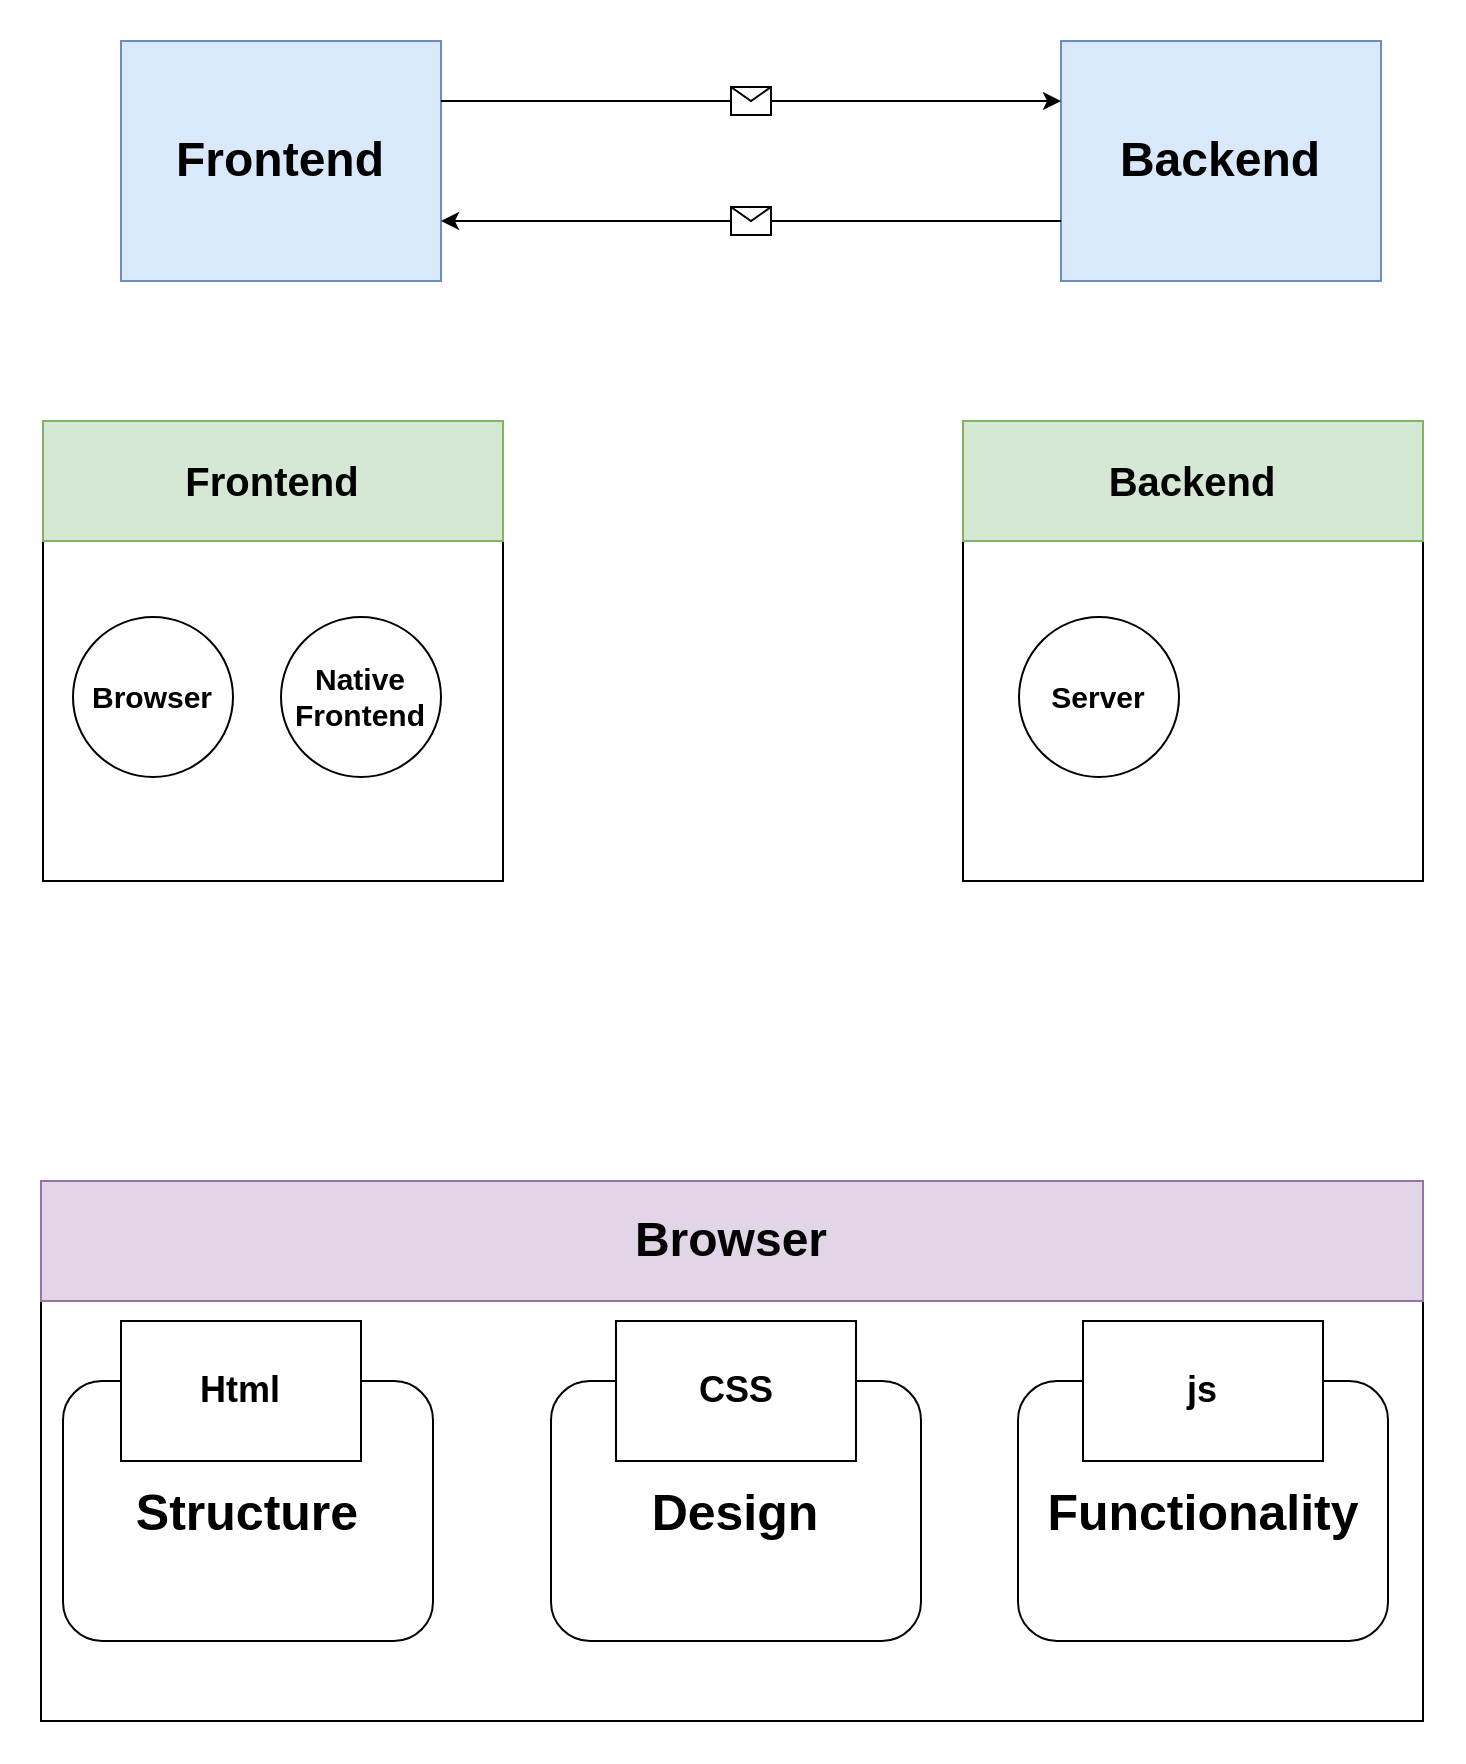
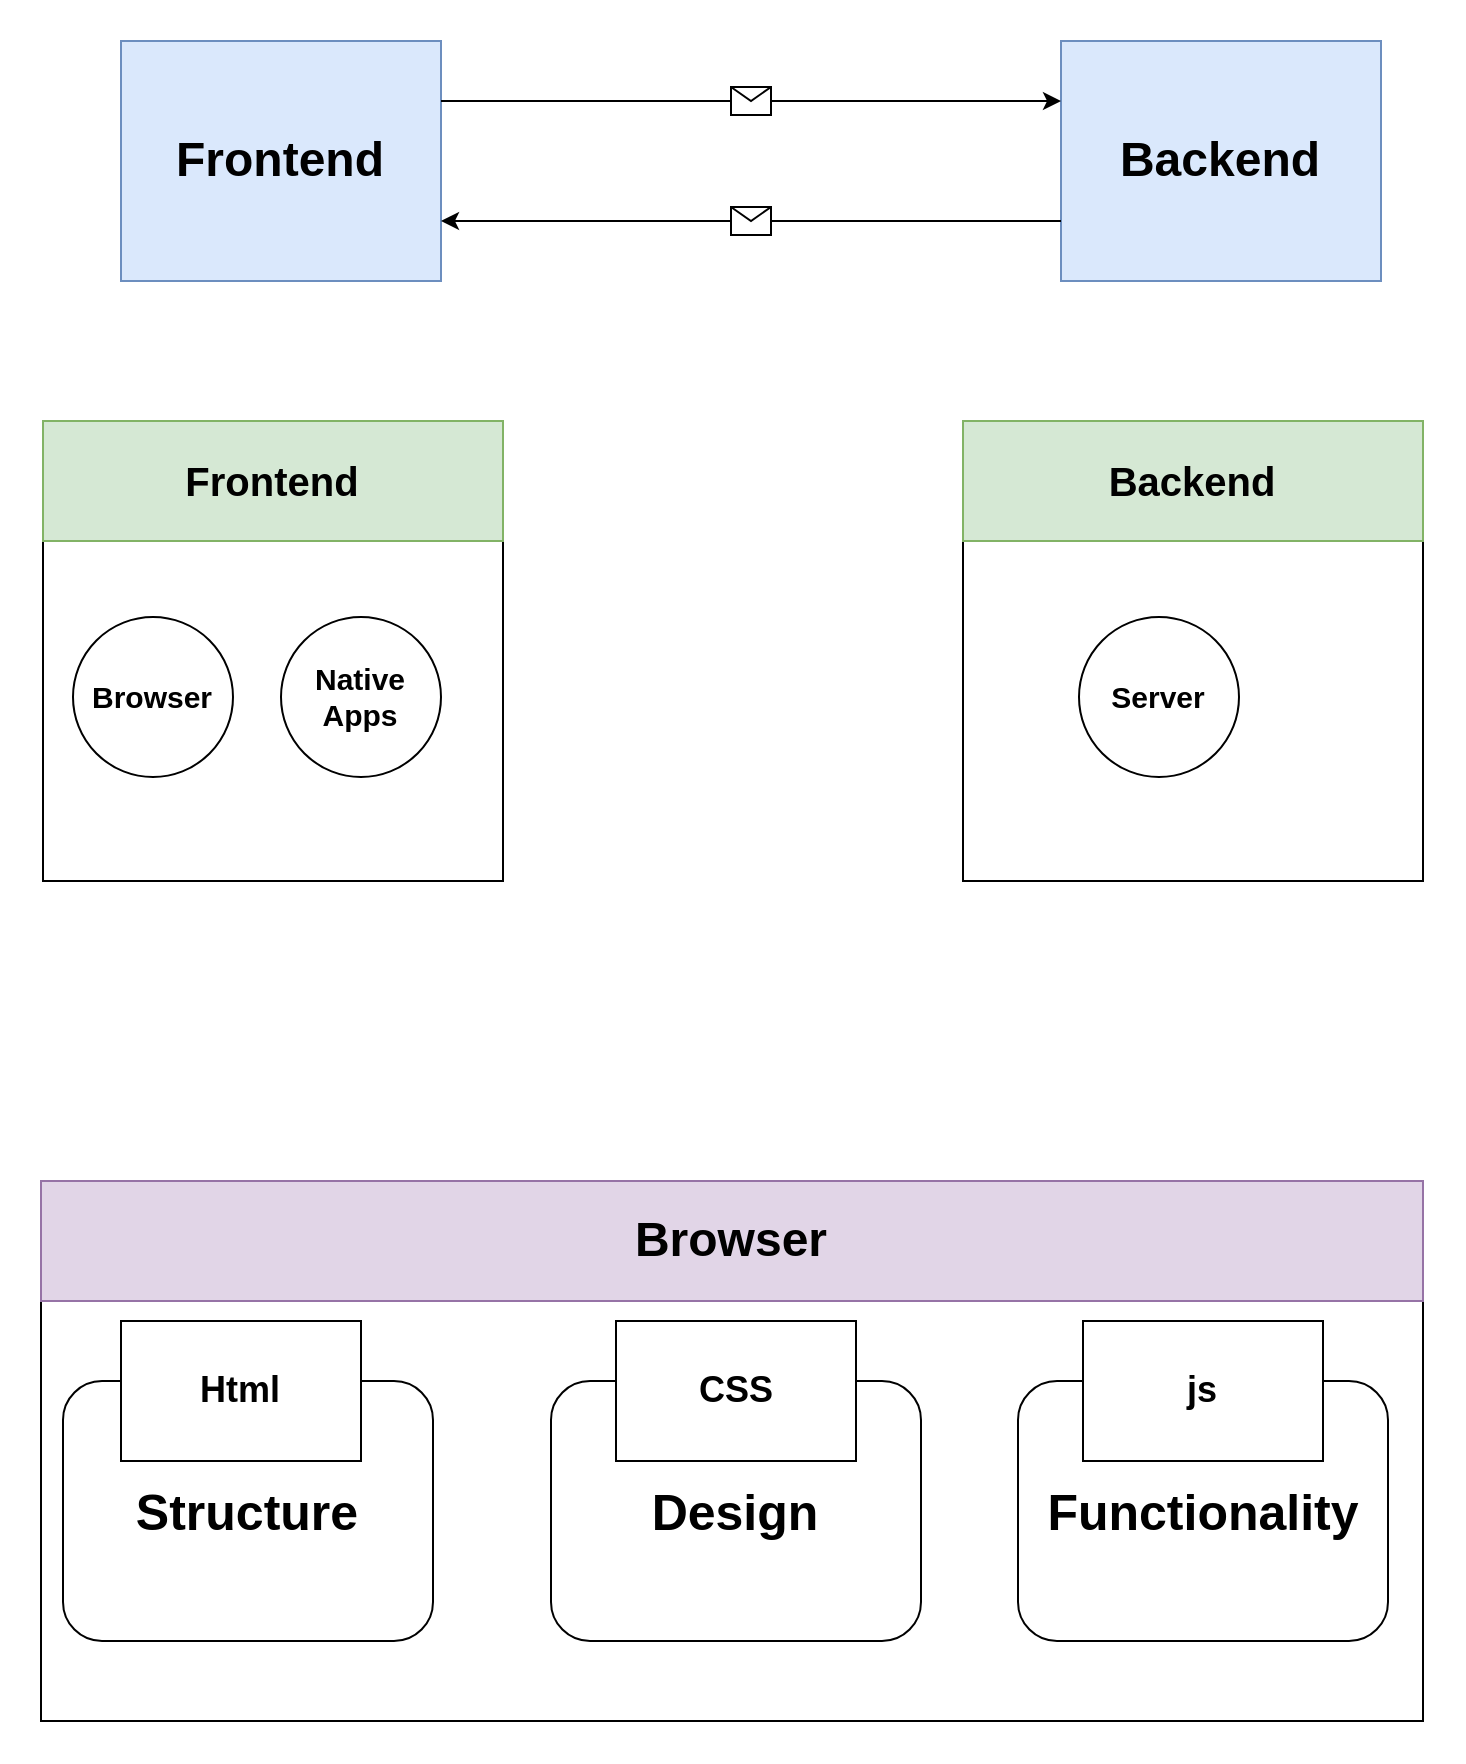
(361, 697) -> (361, 697)
(1099, 697) -> (1159, 697)
